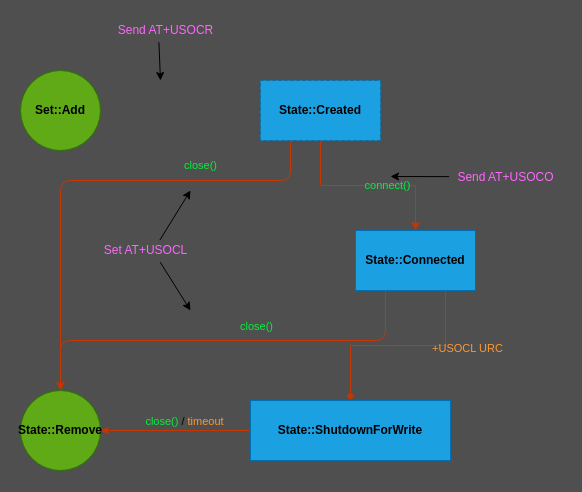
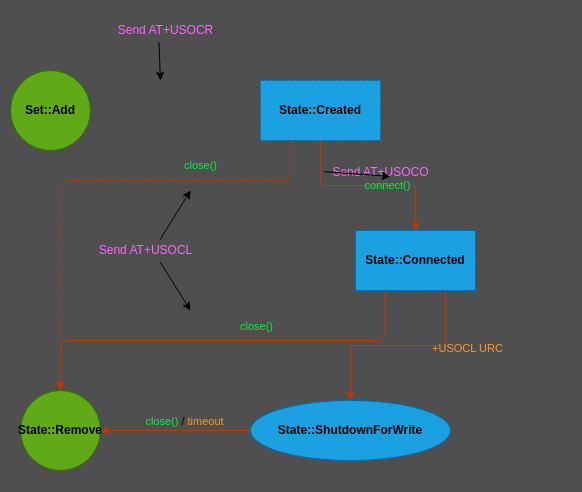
(61, 111) -> (51, 111)
(506, 178) -> (381, 173)
(115, 181) -> (115, 181)
(146, 251) -> (146, 251)
(351, 392) -> (351, 392)
(351, 431) -> (351, 431)
